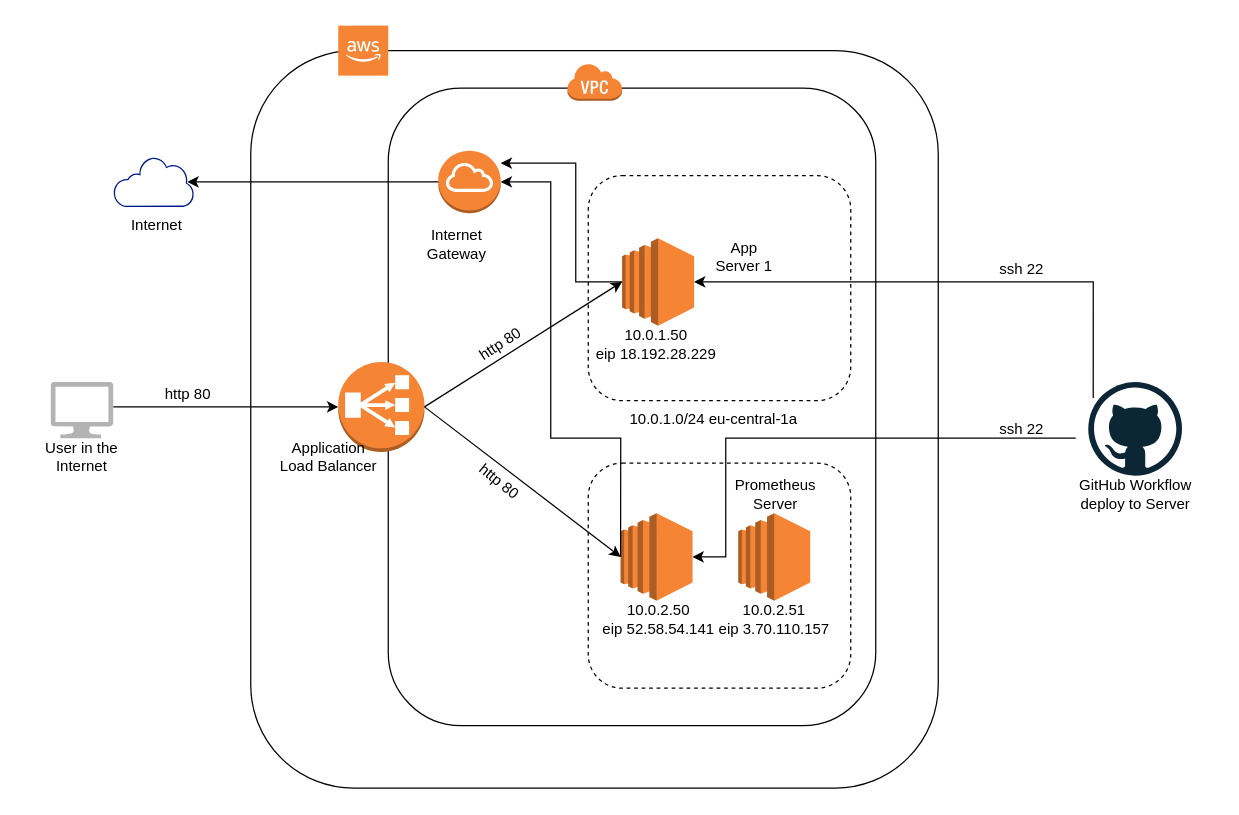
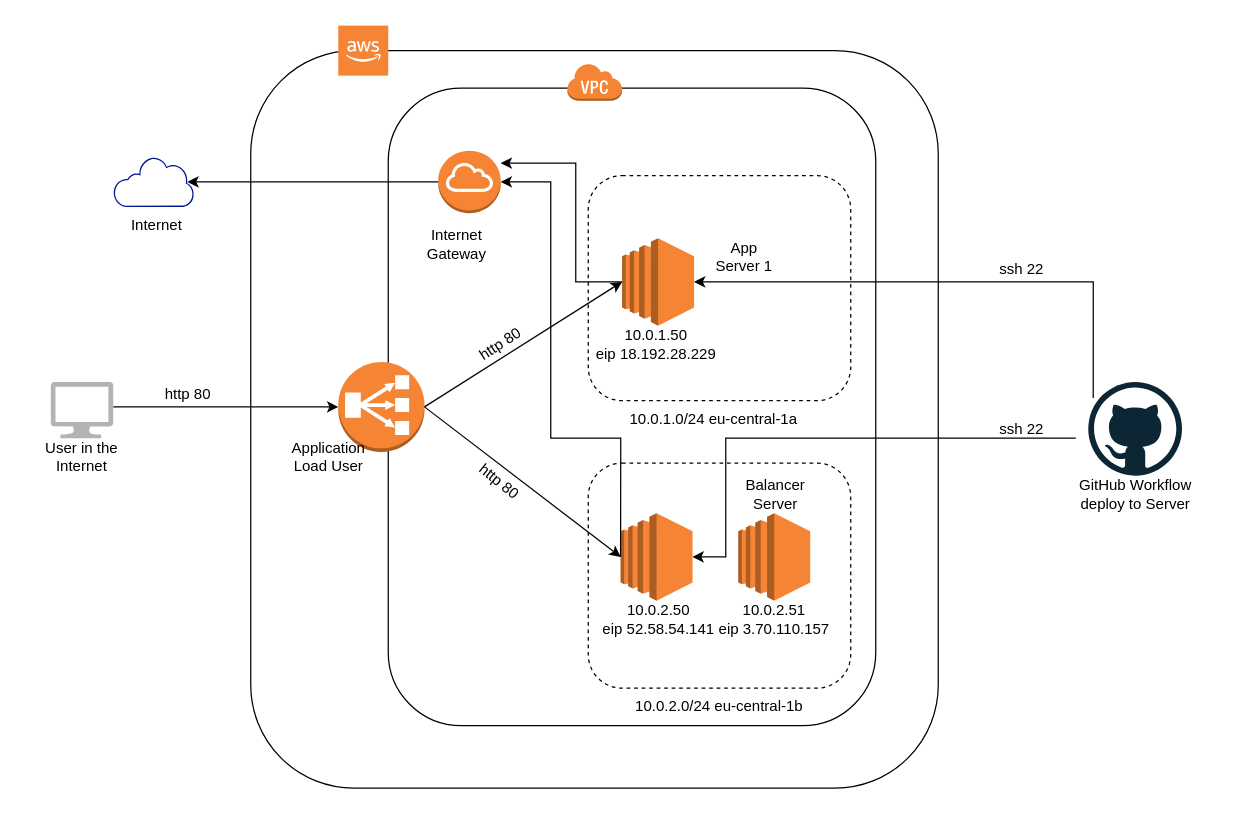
(329, 457) -> (329, 457)
(776, 494) -> (776, 494)
none -> (719, 707)
